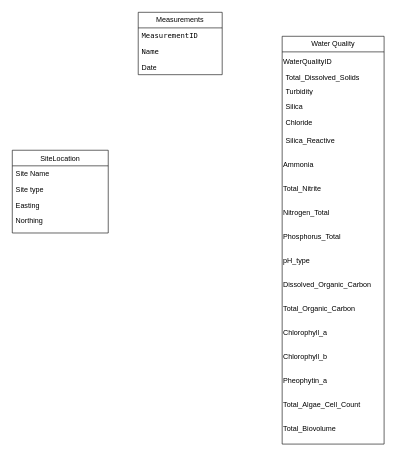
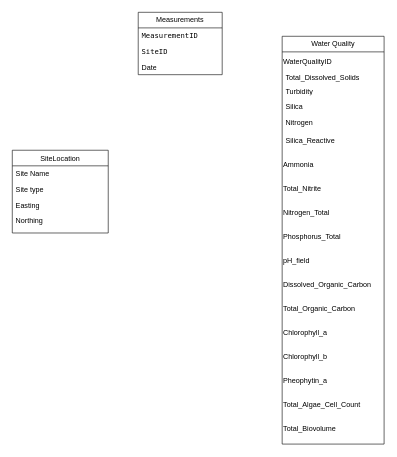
(150, 52) -> (153, 52)
(300, 123) -> (301, 123)
(298, 261) -> (298, 261)
